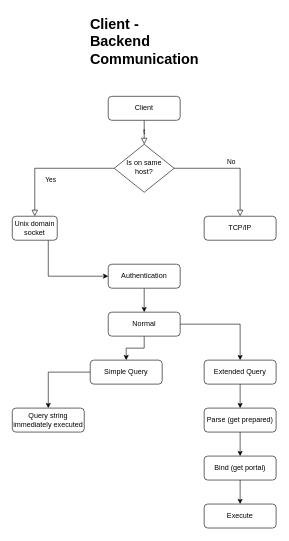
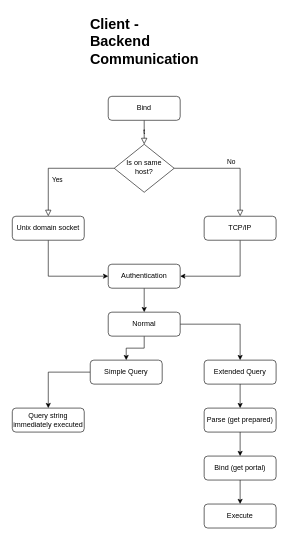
(144, 108) -> (144, 108)
(35, 228) -> (48, 228)
none -> (185, 276)
